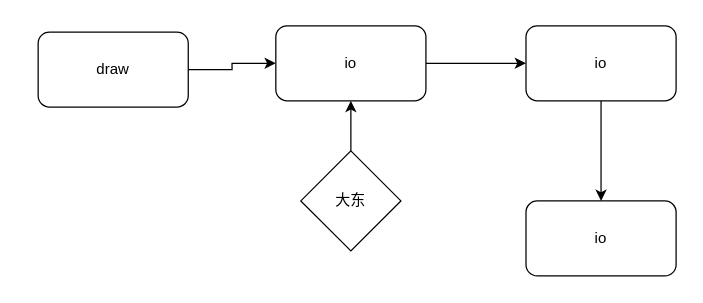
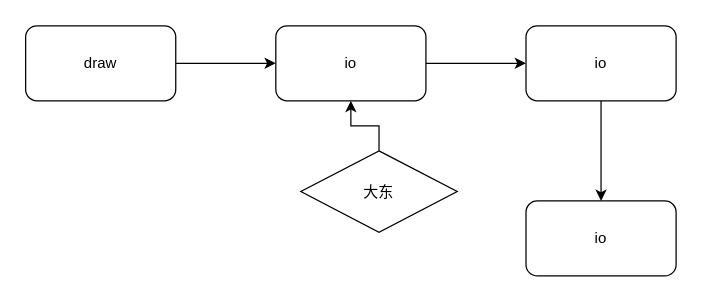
(113, 69) -> (101, 63)
(351, 201) -> (379, 191)
